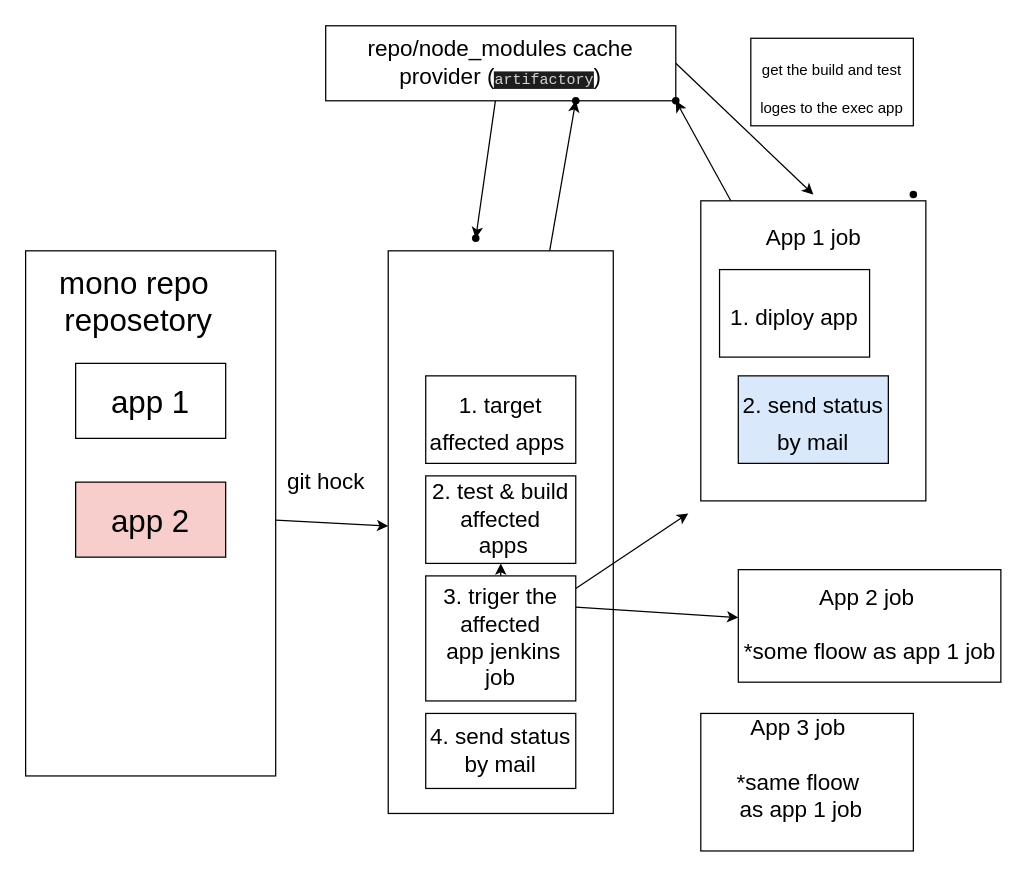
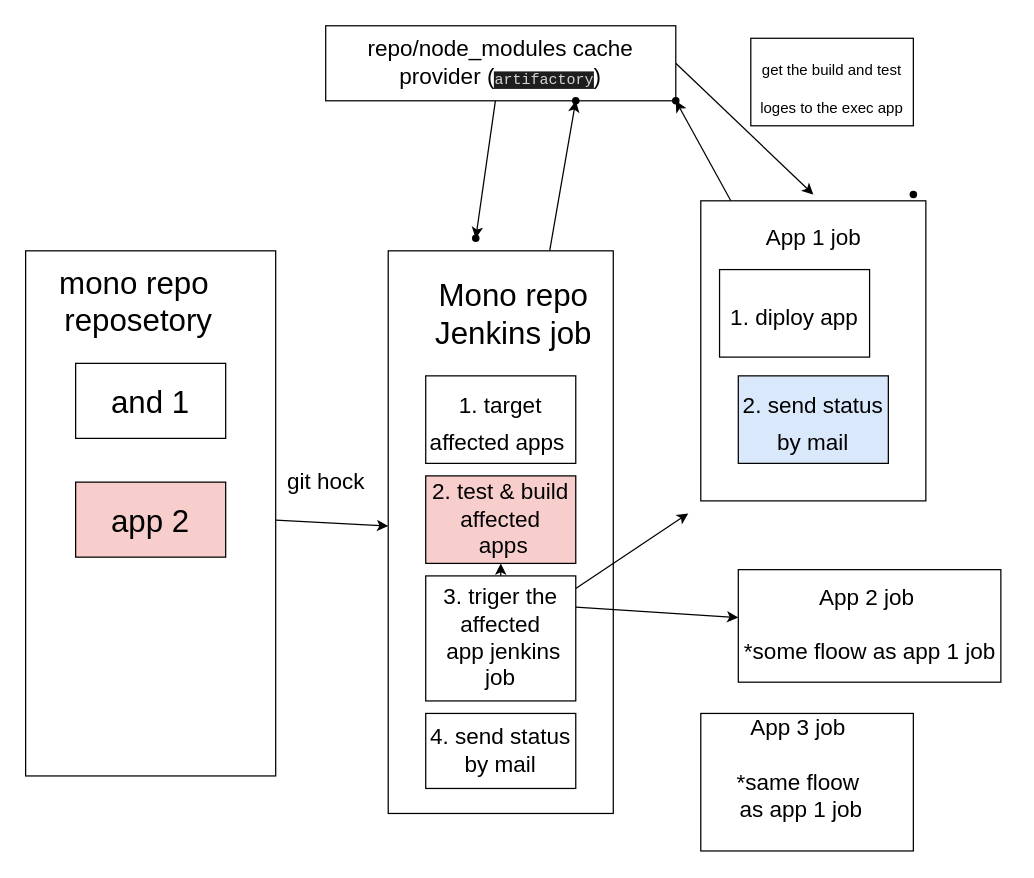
none -> (513, 313)
(151, 401) -> (151, 401)
(501, 519) -> (501, 519)
